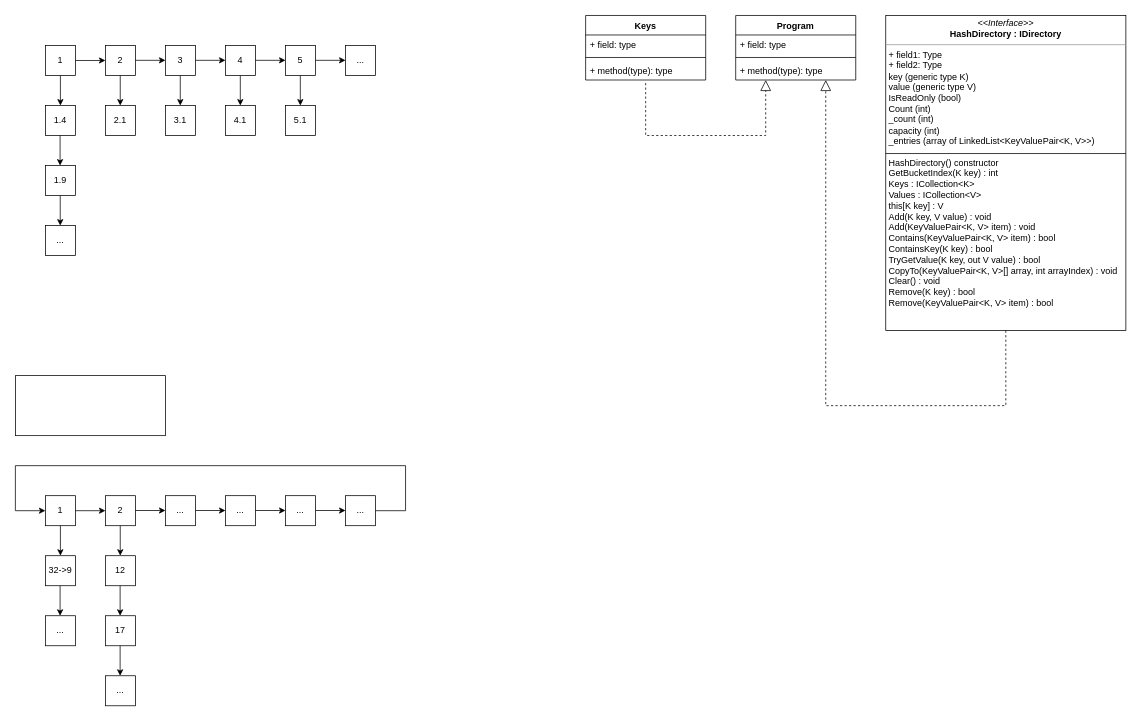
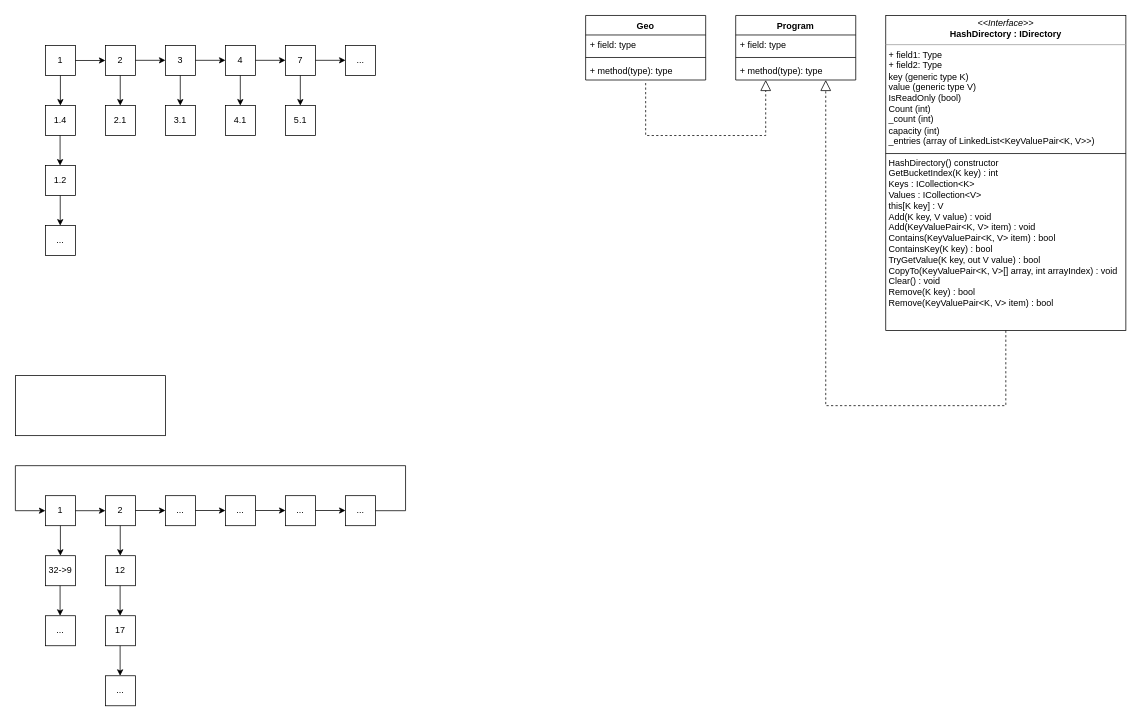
(645, 26) -> (645, 26)
(300, 60) -> (300, 60)
(60, 180) -> (60, 180)
